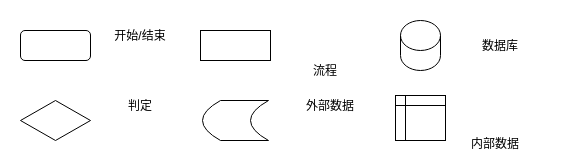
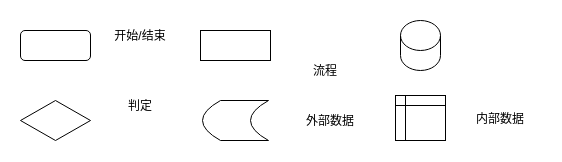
(501, 46) -> none
(331, 106) -> (331, 121)
(496, 143) -> (501, 118)
